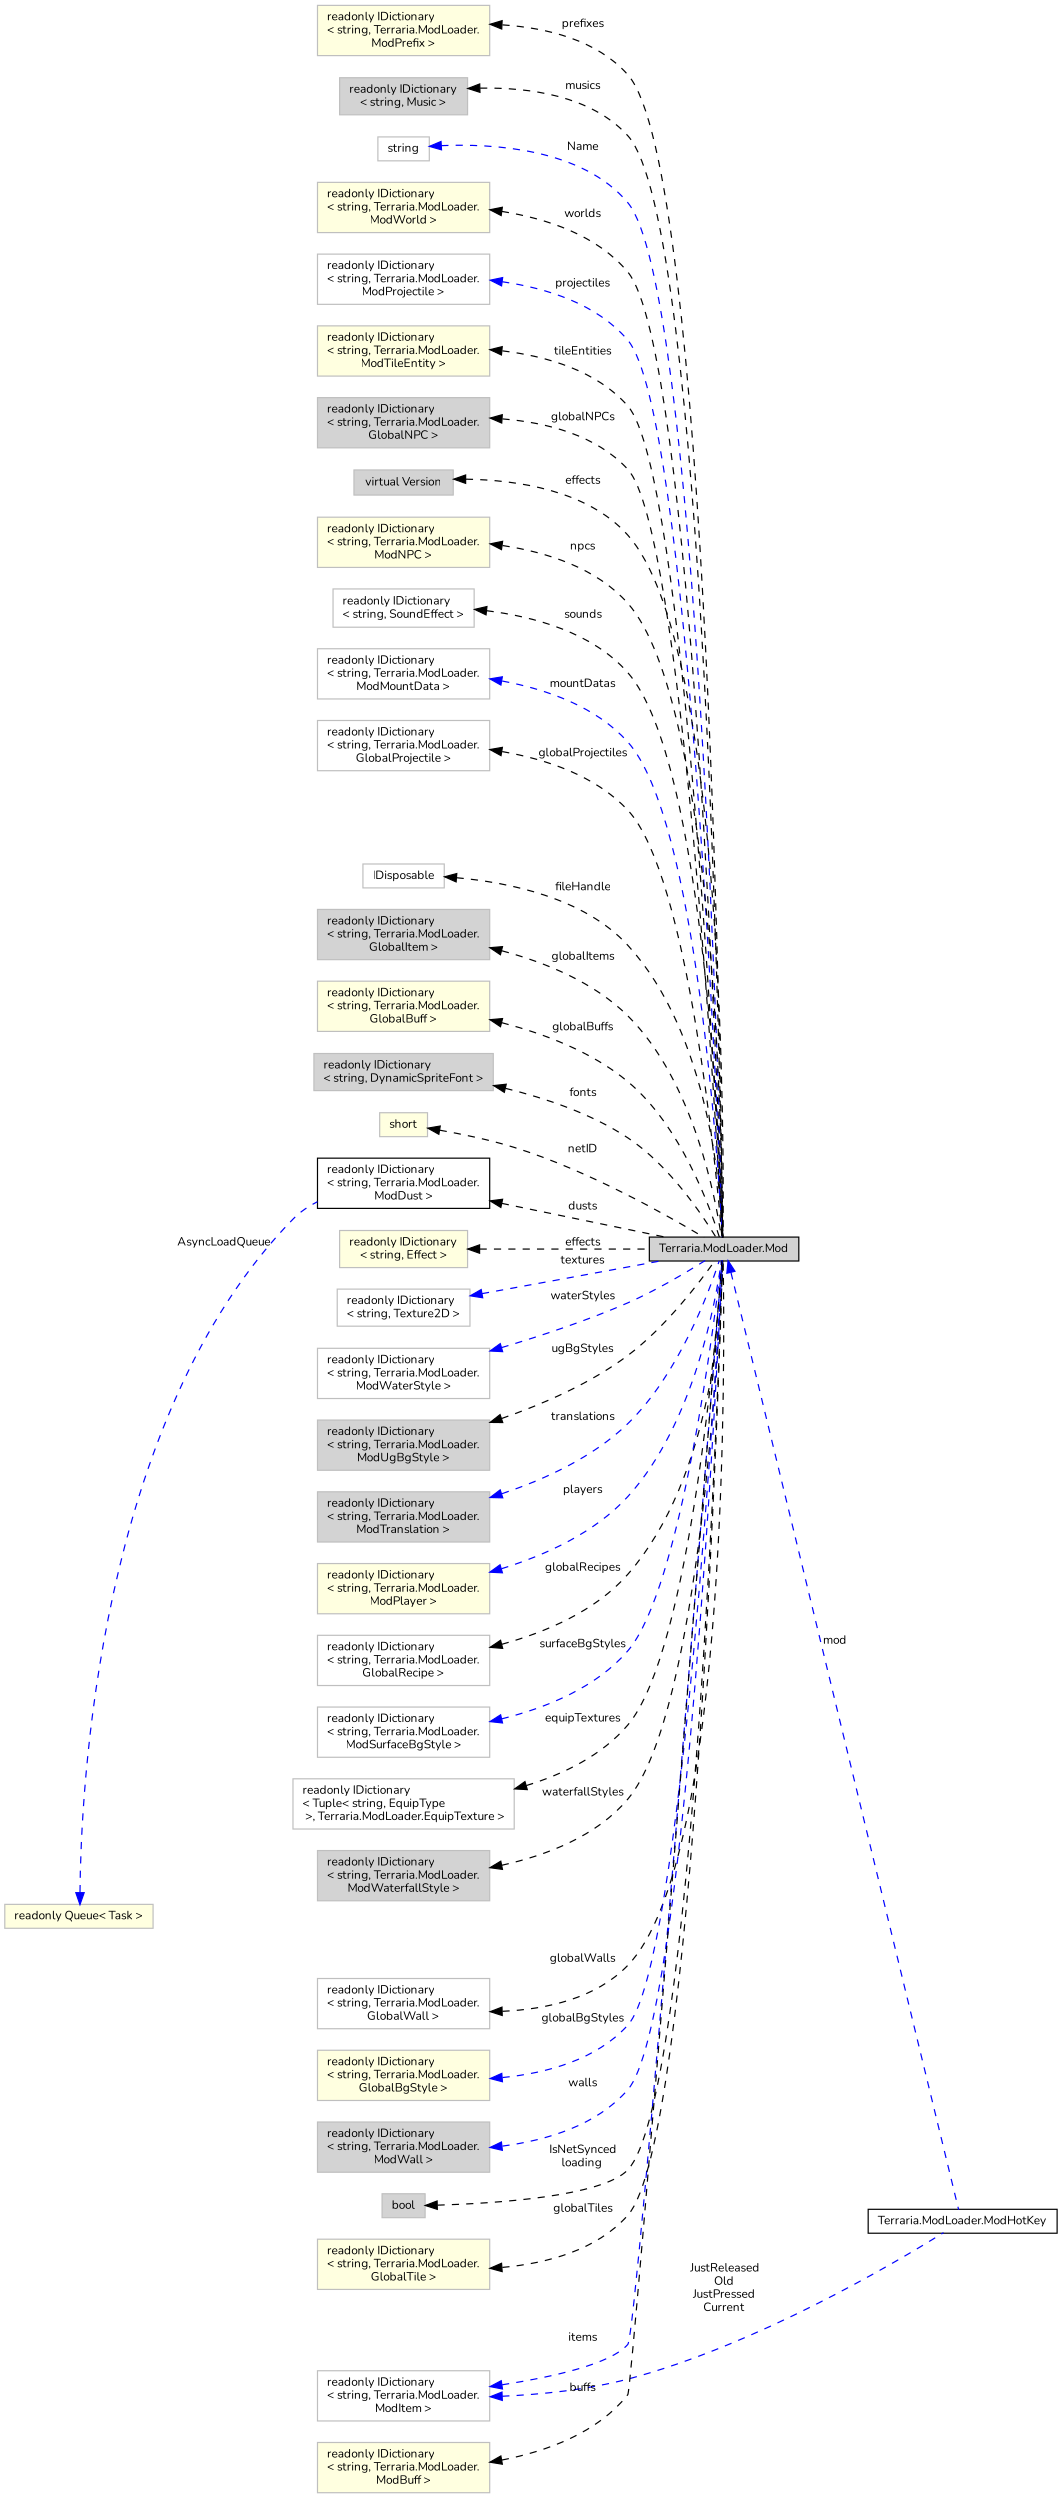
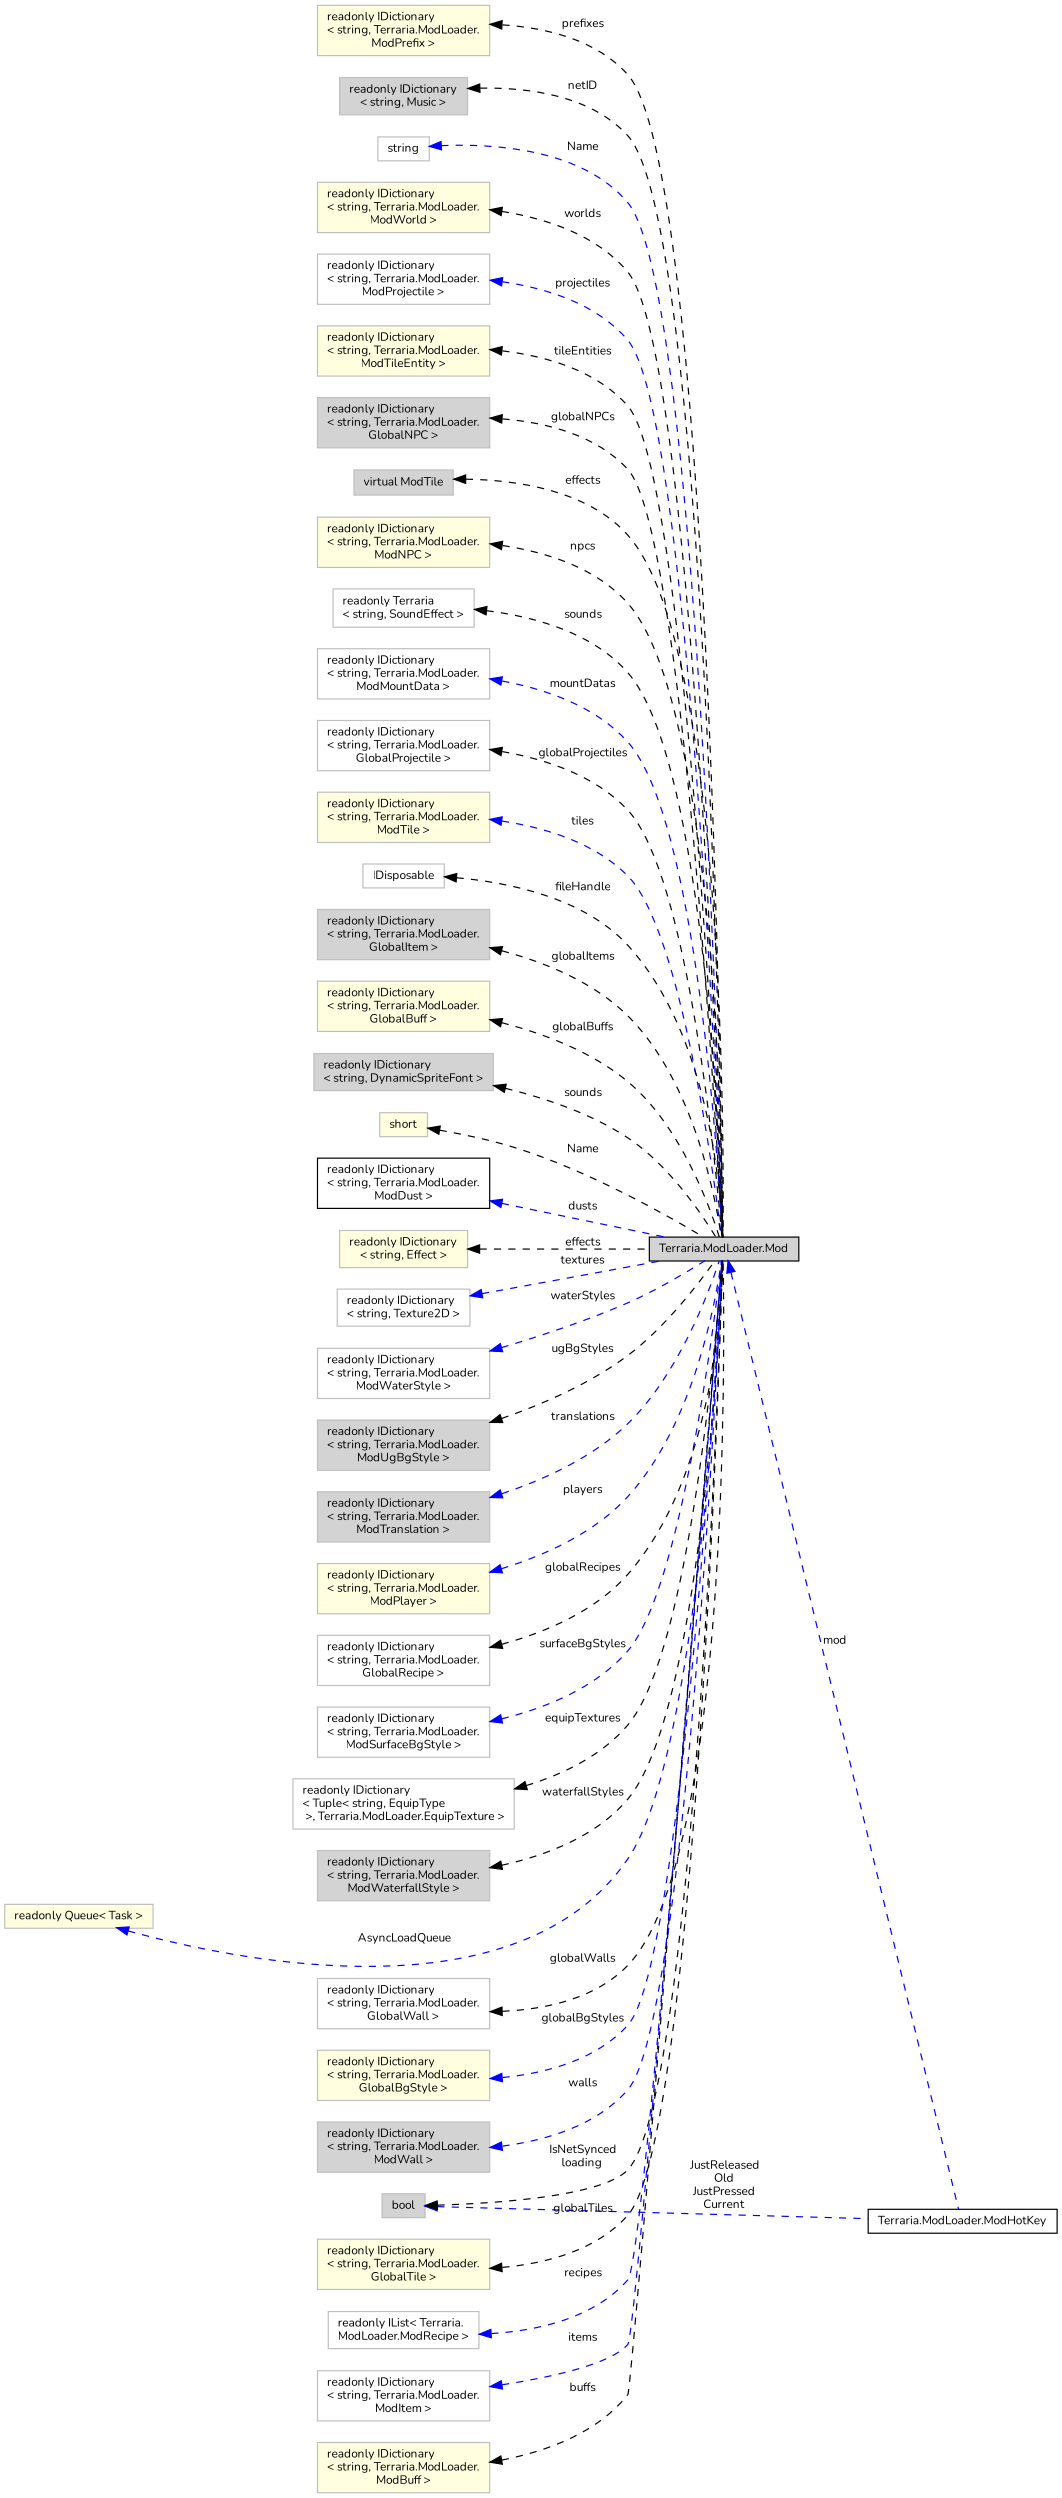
(582, 86) -> (582, 86)
(404, 483) -> (404, 483)
(404, 608) -> (404, 608)
none -> (404, 817)
(582, 1093) -> (582, 1093)
(582, 1149) -> (582, 1149)
(585, 1220) -> (585, 1220)
(133, 1521) -> (643, 1825)
none -> (404, 2330)
(733, 2343) -> (653, 2213)
